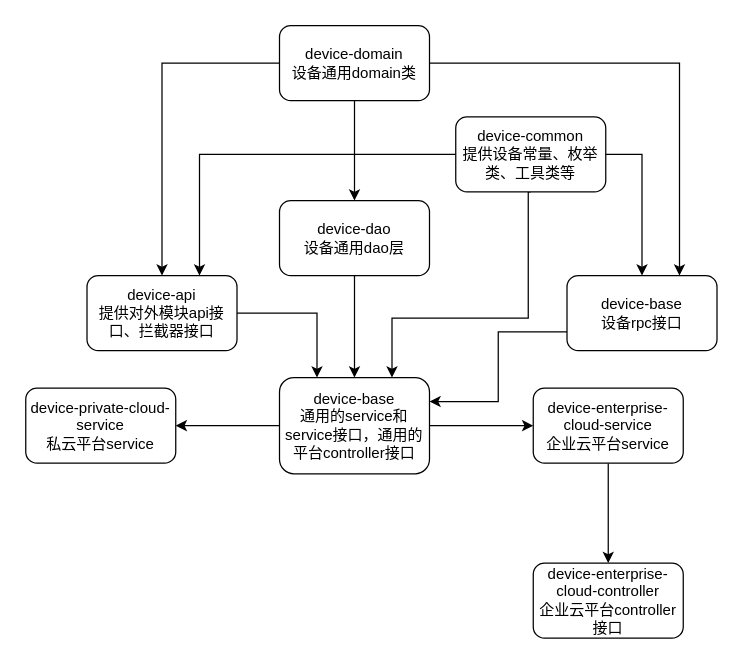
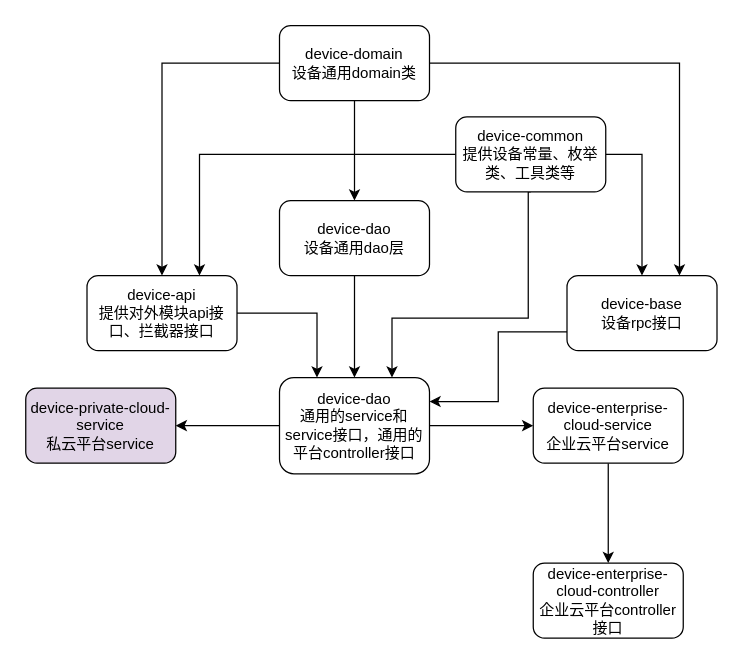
(101, 426) -> (101, 426)
(354, 426) -> (354, 426)
